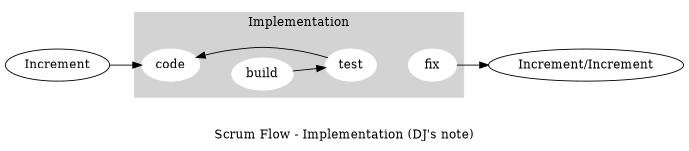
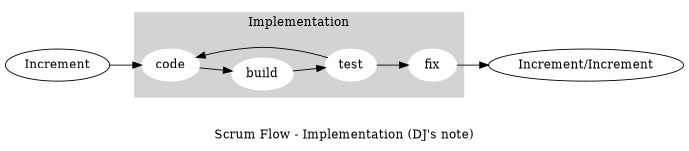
none -> (388, 65)
none -> (211, 69)
